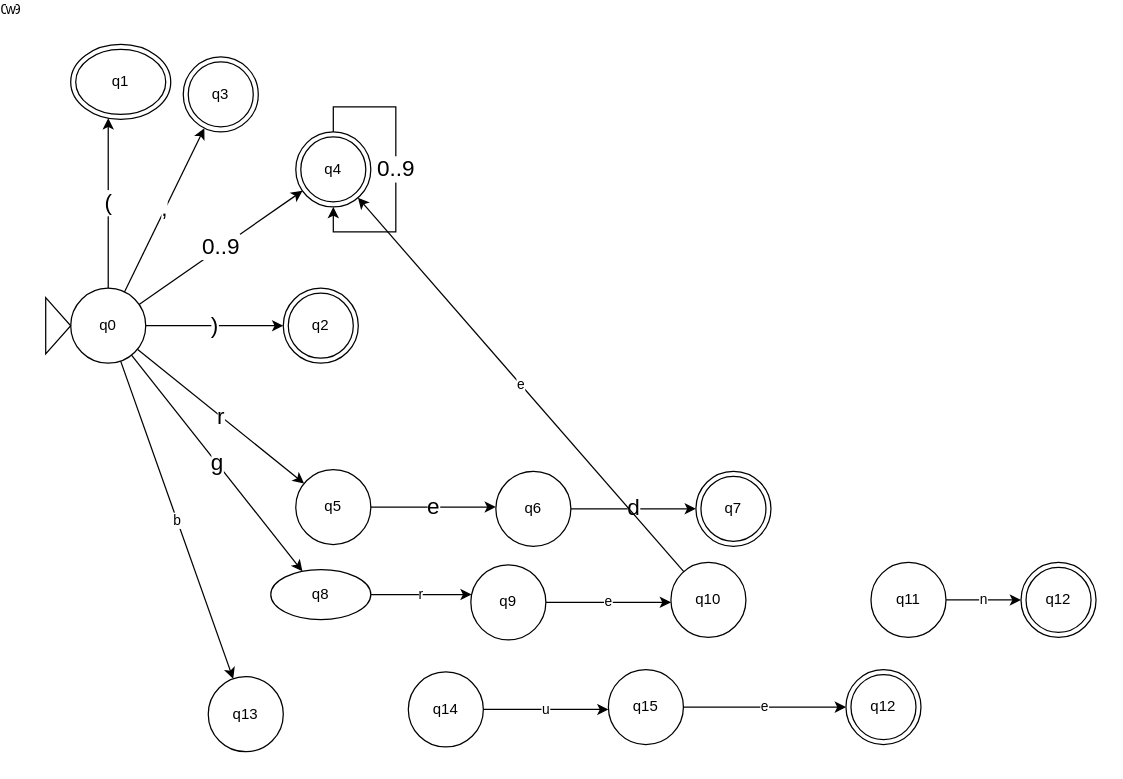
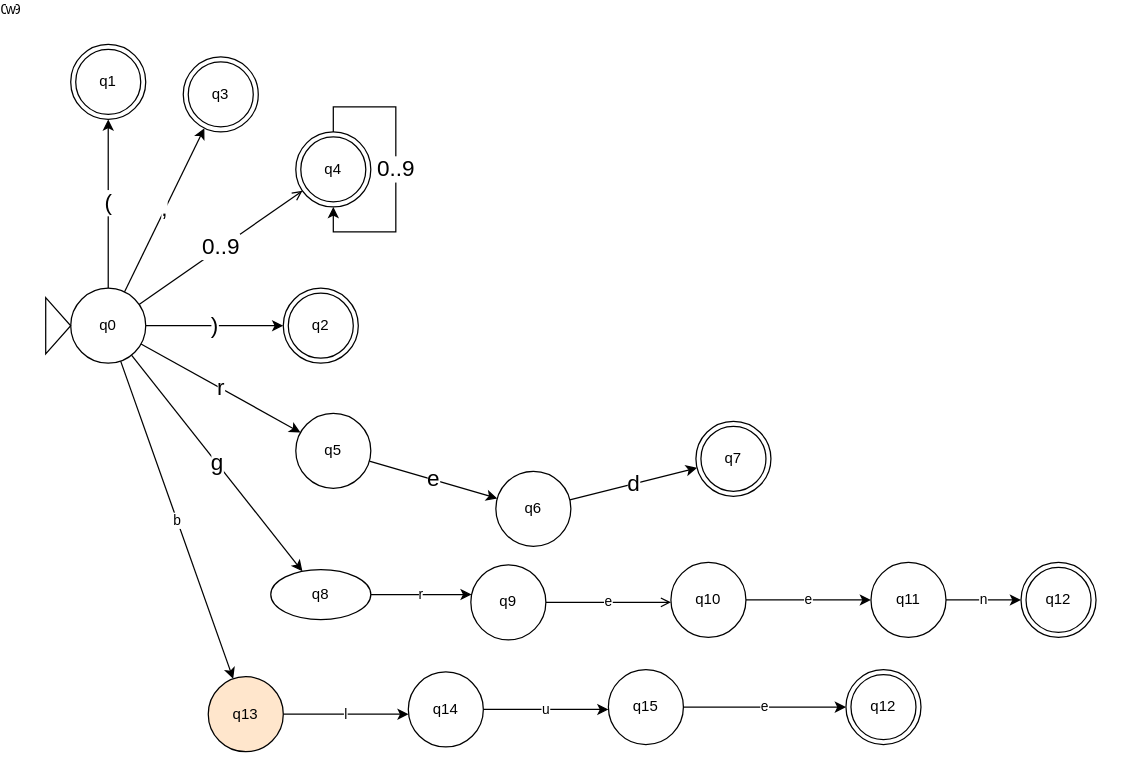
(121, 82) -> (108, 82)
(295, 196) -> (297, 195)
(524, 388) -> (804, 600)
(333, 507) -> (333, 451)
(733, 509) -> (733, 459)
(661, 602) -> (663, 602)
(246, 714) -> (246, 714)
none -> (341, 714)
